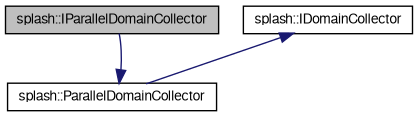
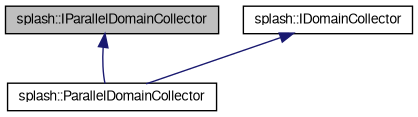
(121, 52) -> (103, 65)
